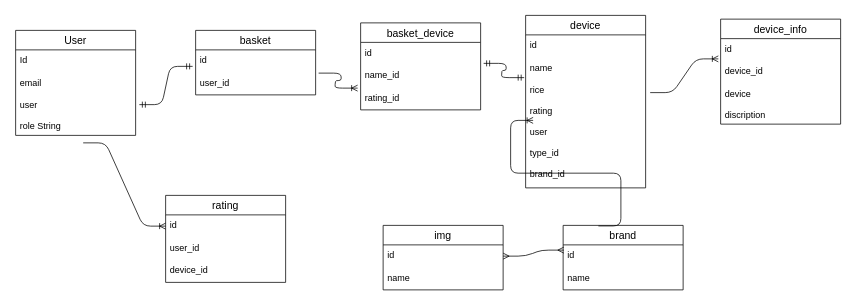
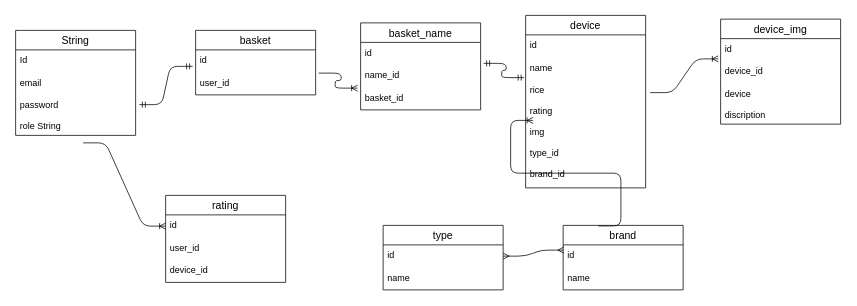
(780, 30) -> (780, 30)
(420, 33) -> (420, 33)
(75, 41) -> (75, 41)
(538, 90) -> (538, 90)
(385, 98) -> (386, 98)
(30, 105) -> (40, 105)
(443, 236) -> (443, 236)
